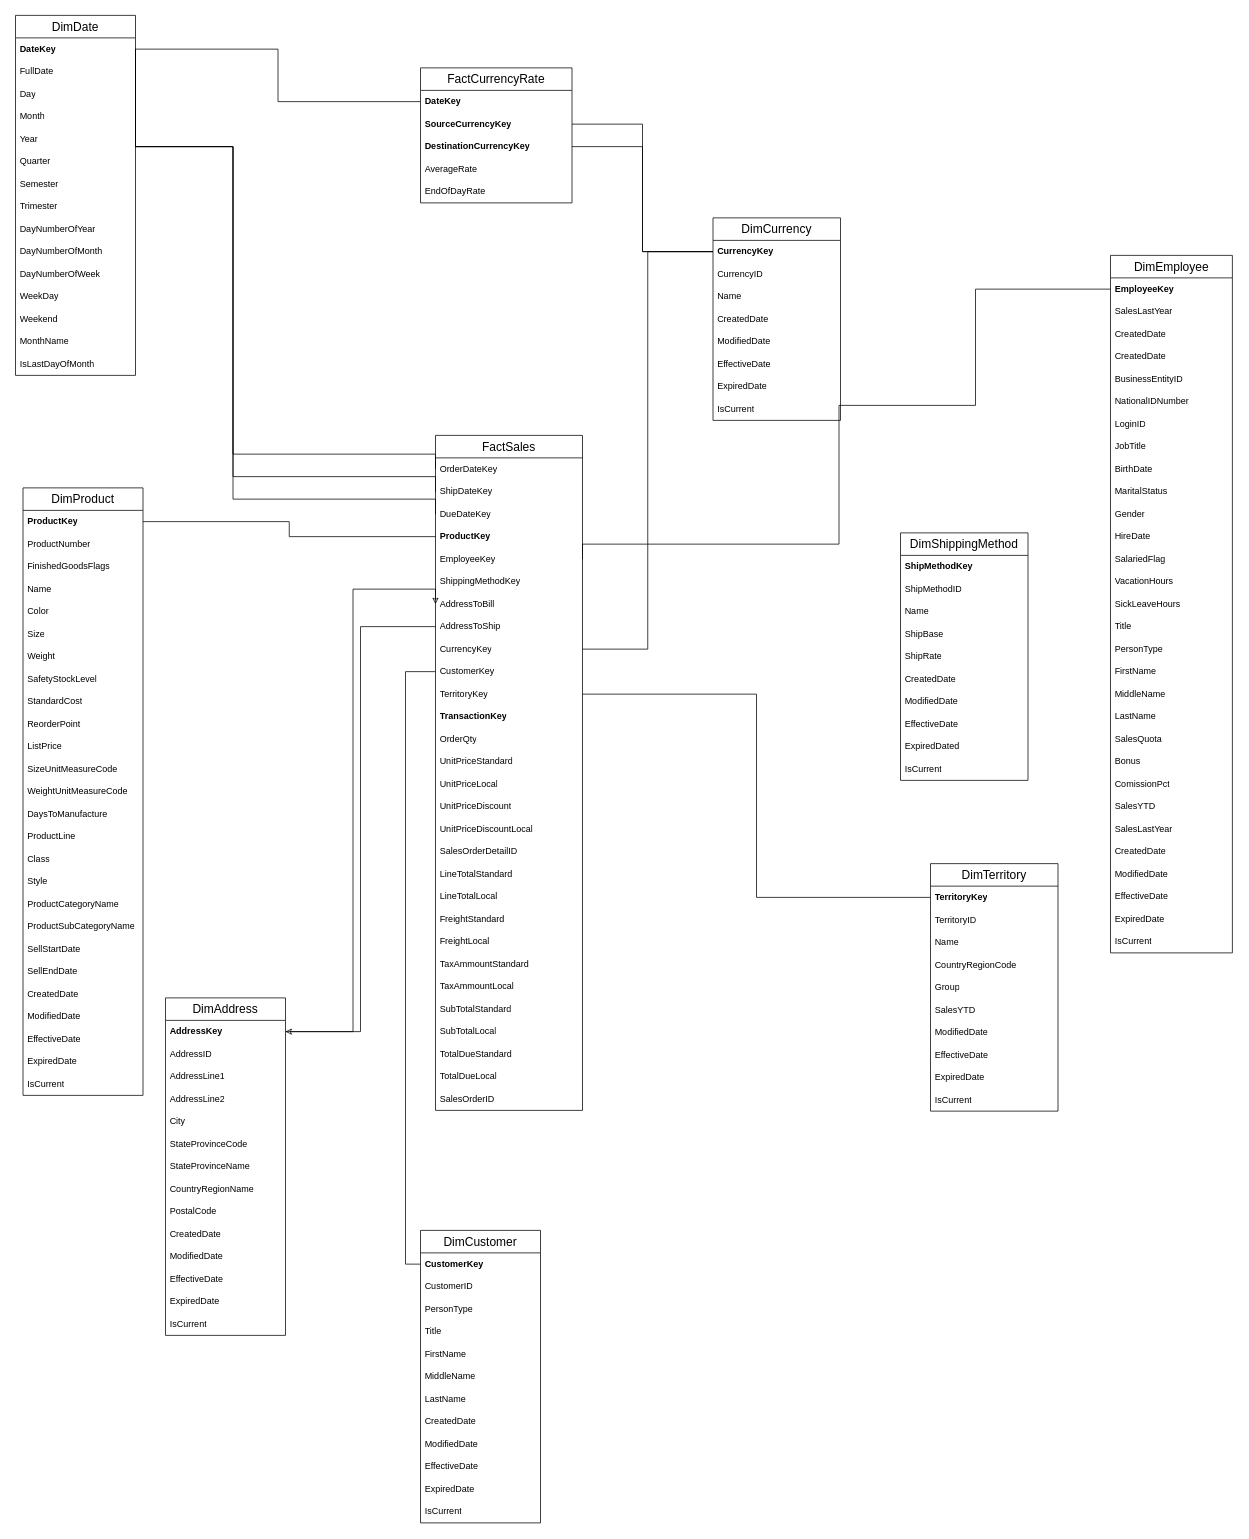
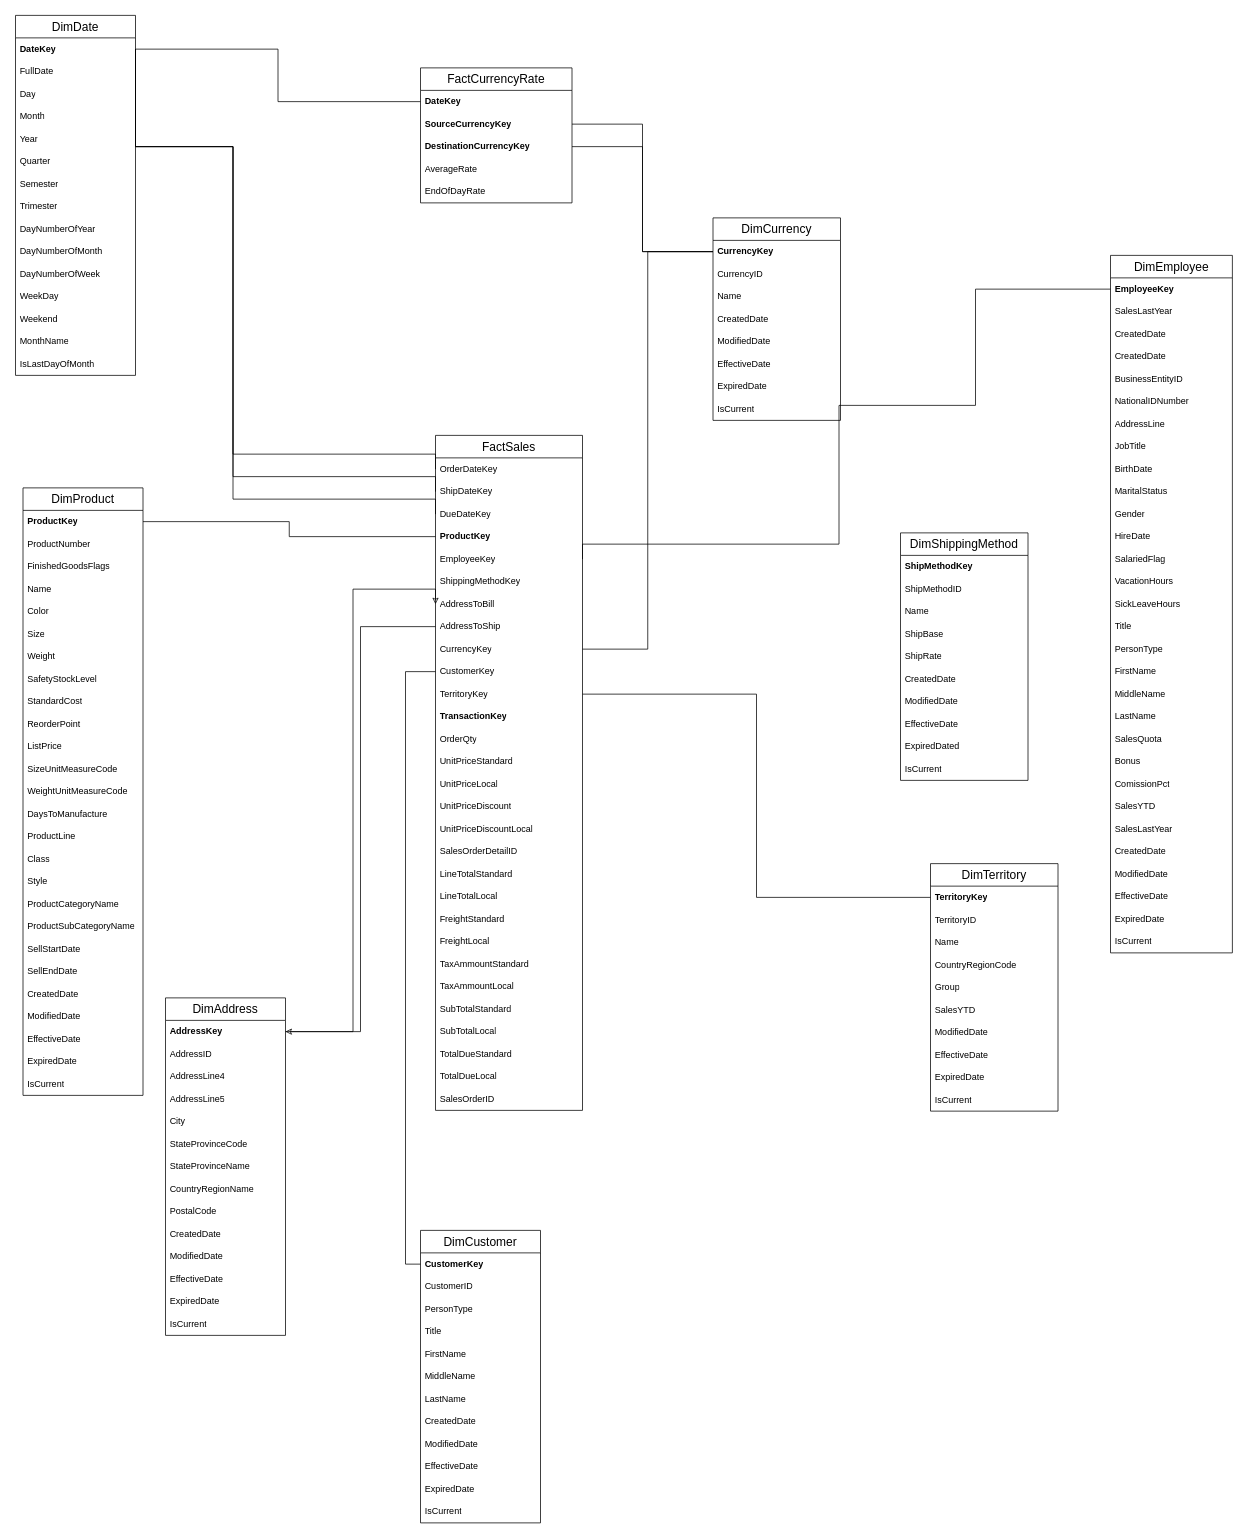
(1131, 424) -> (1141, 424)
(199, 1077) -> (199, 1077)
(199, 1099) -> (199, 1099)
